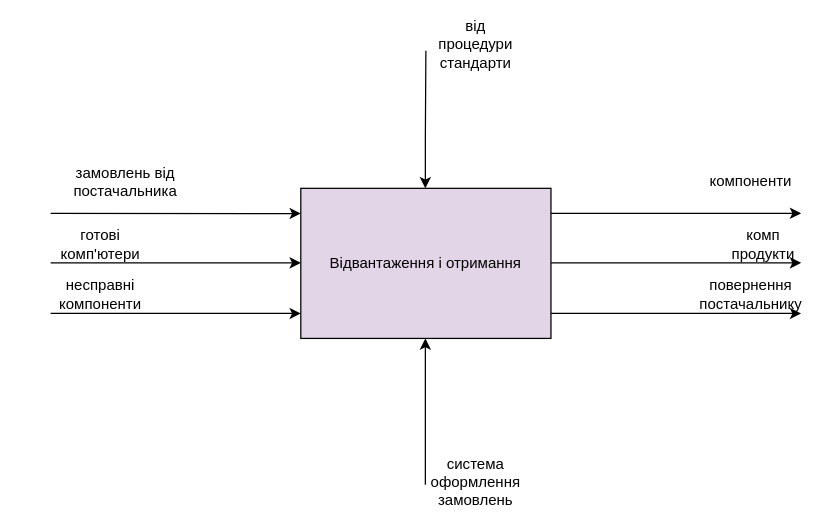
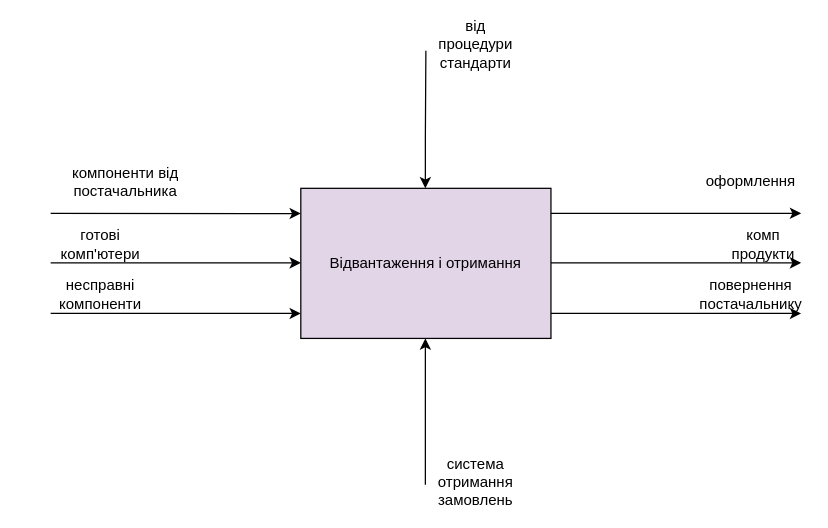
(126, 182) -> (126, 182)
(751, 182) -> (751, 182)
(476, 482) -> (476, 482)
